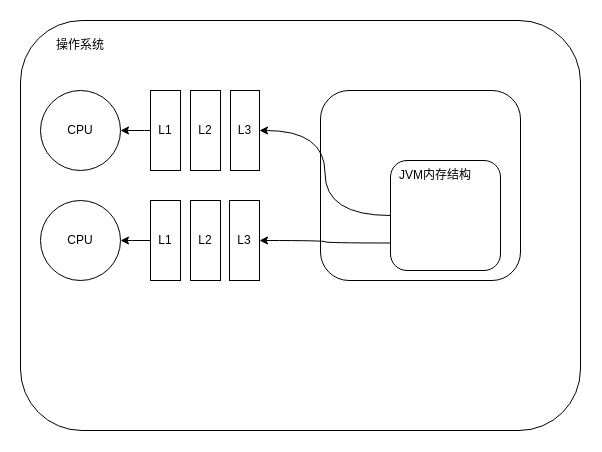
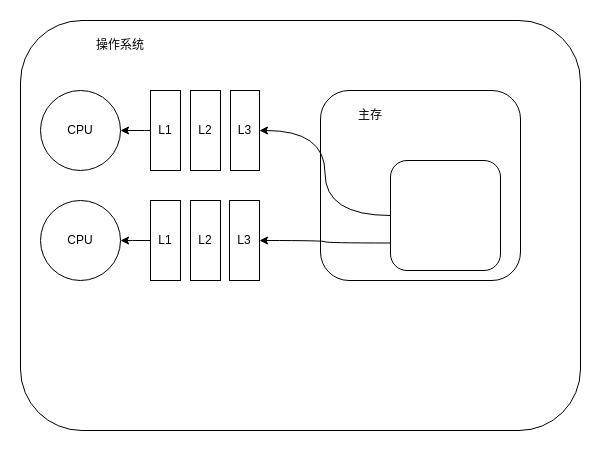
(81, 46) -> (121, 46)
none -> (371, 116)
(436, 176) -> none
